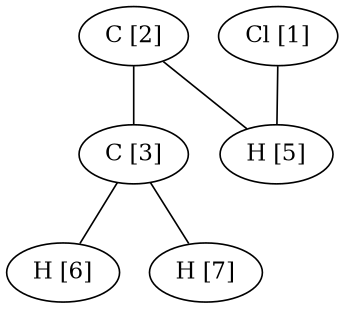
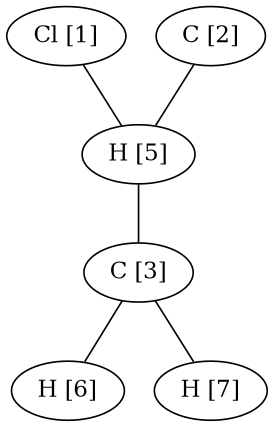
(134, 95) -> (139, 214)
